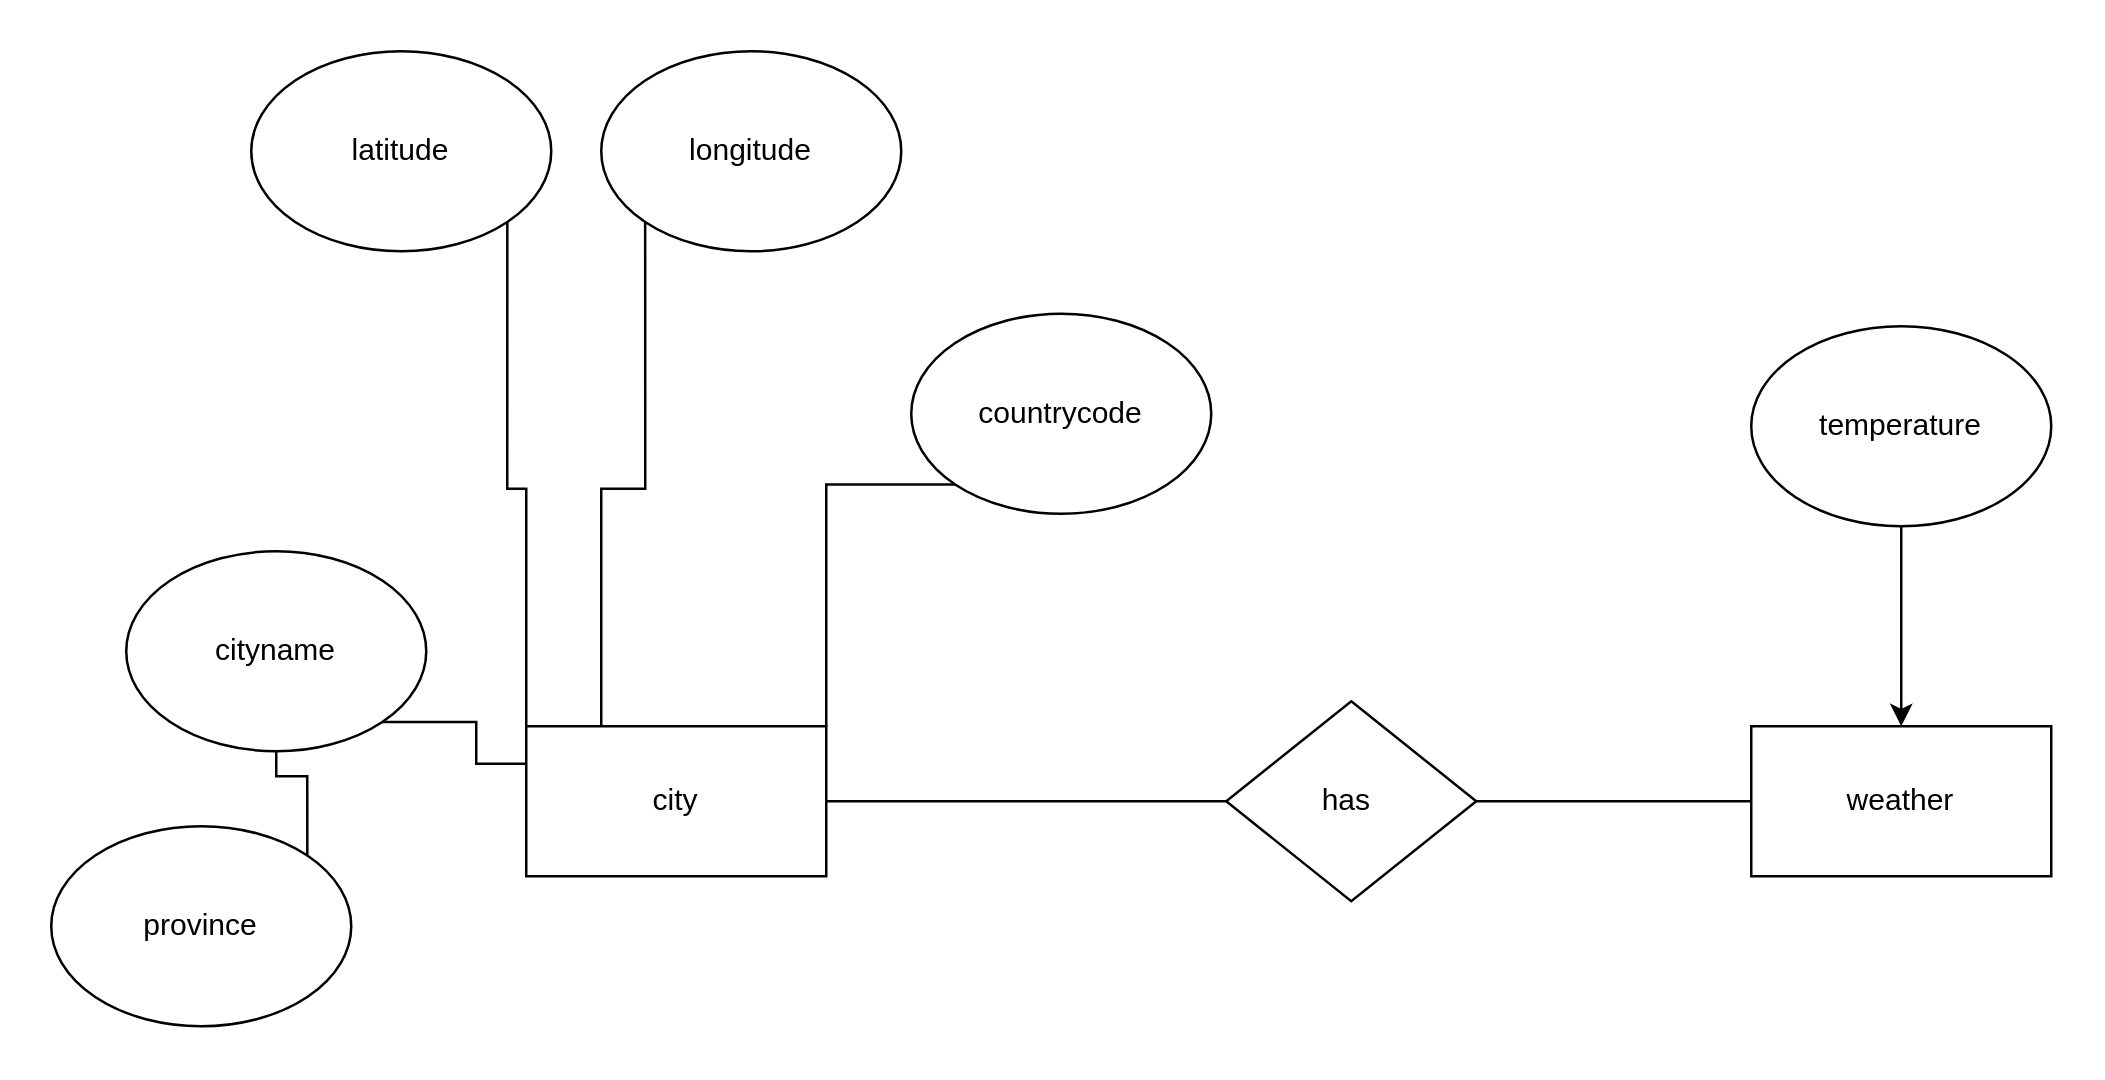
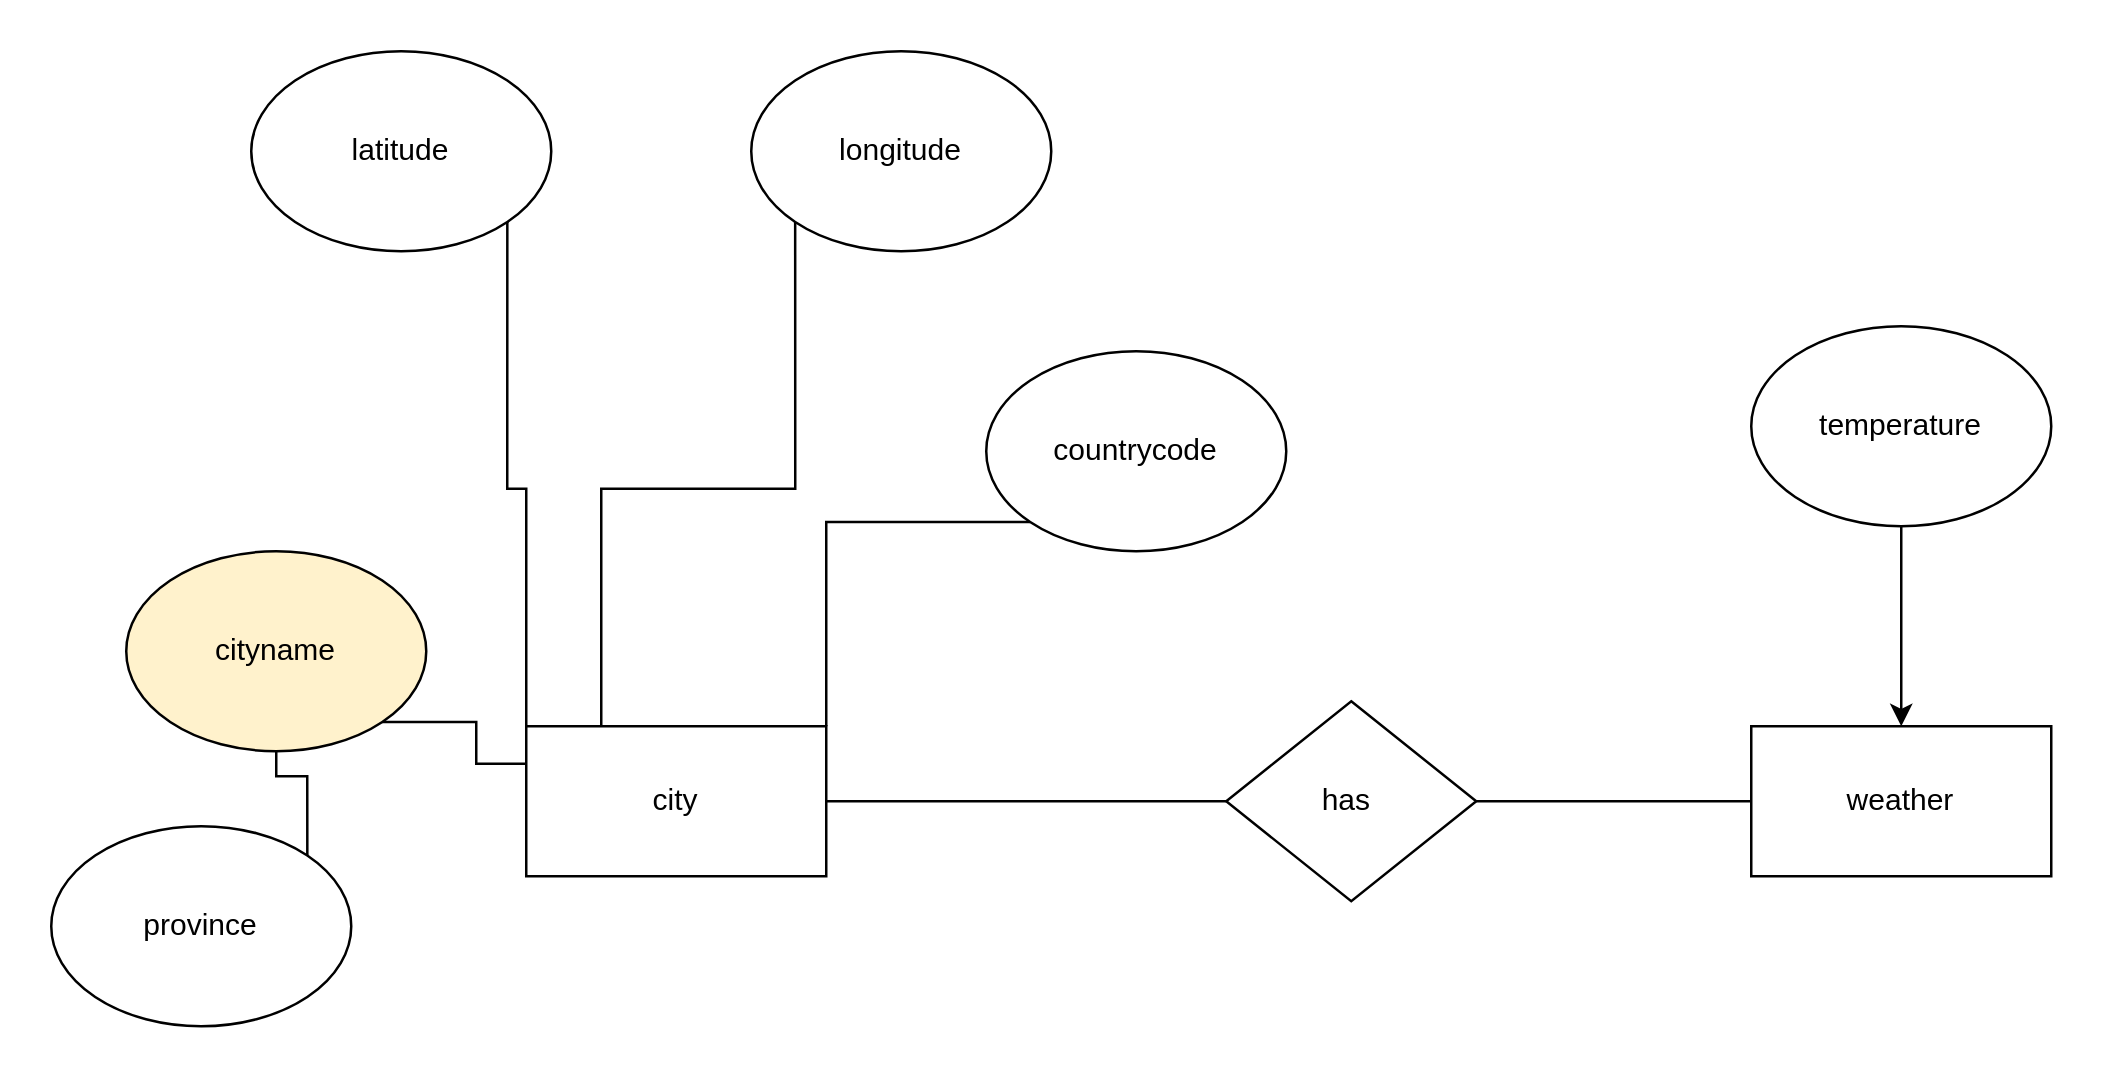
(751, 151) -> (901, 151)
(1061, 414) -> (1136, 451)
(276, 651) -> (276, 651)
